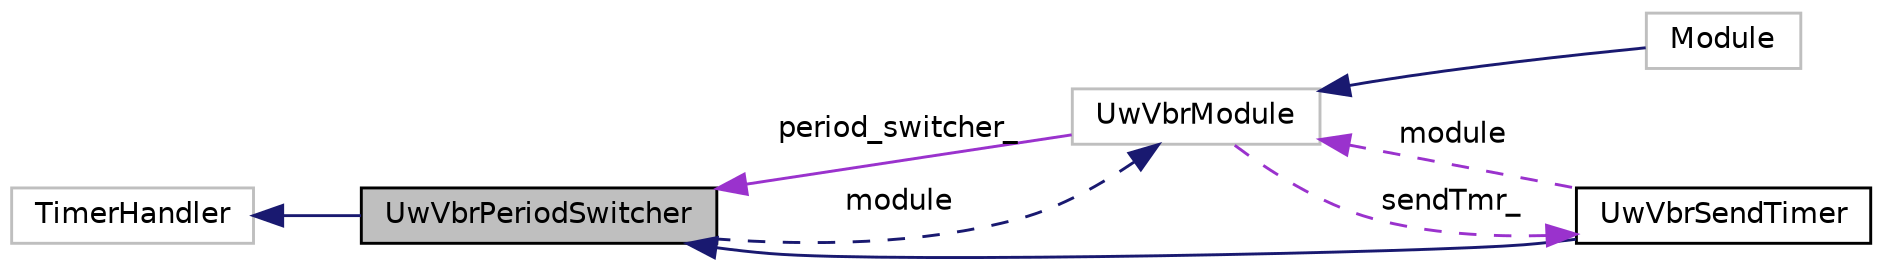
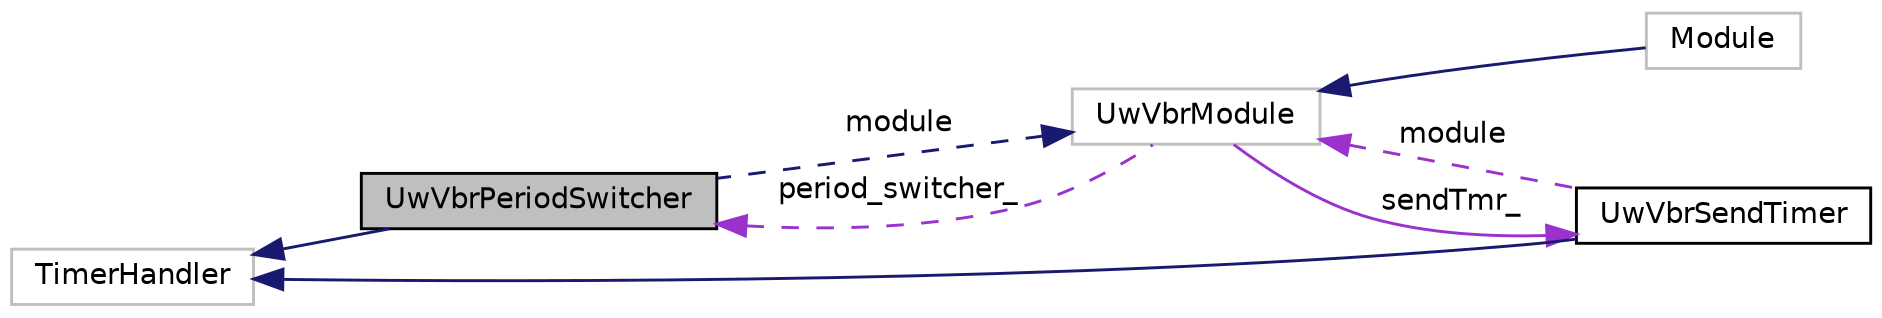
(909, 159) -> (957, 219)
(1381, 221) -> (1381, 221)
(1146, 256) -> (930, 275)
